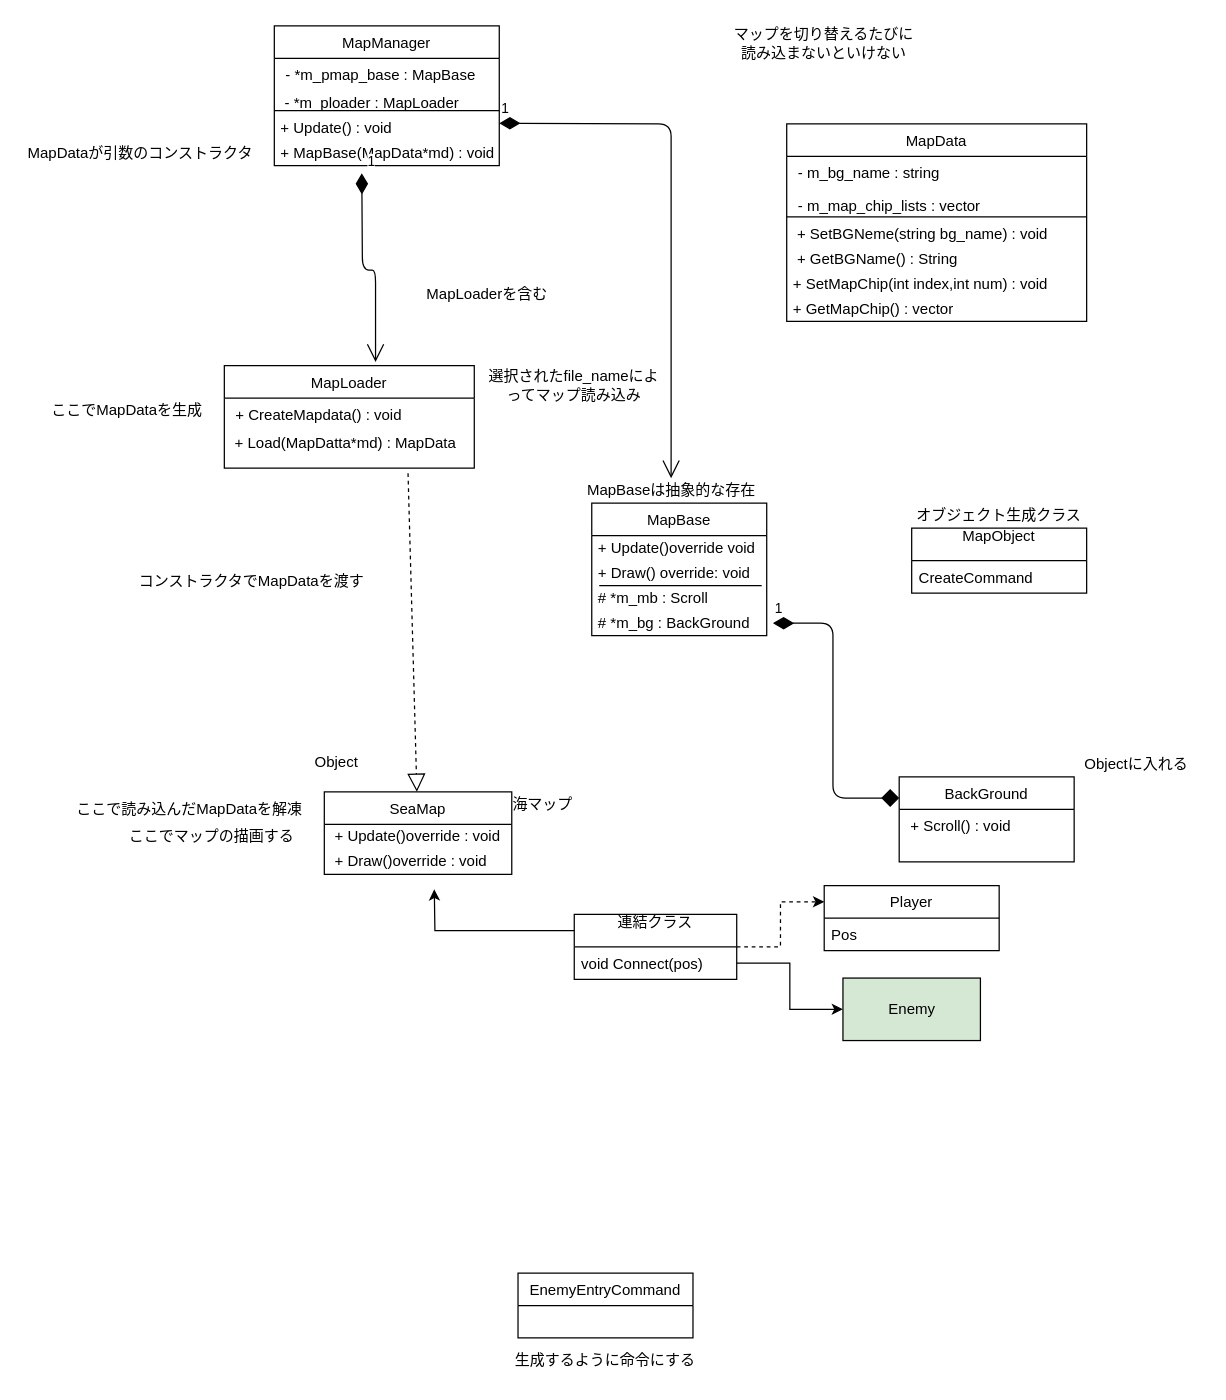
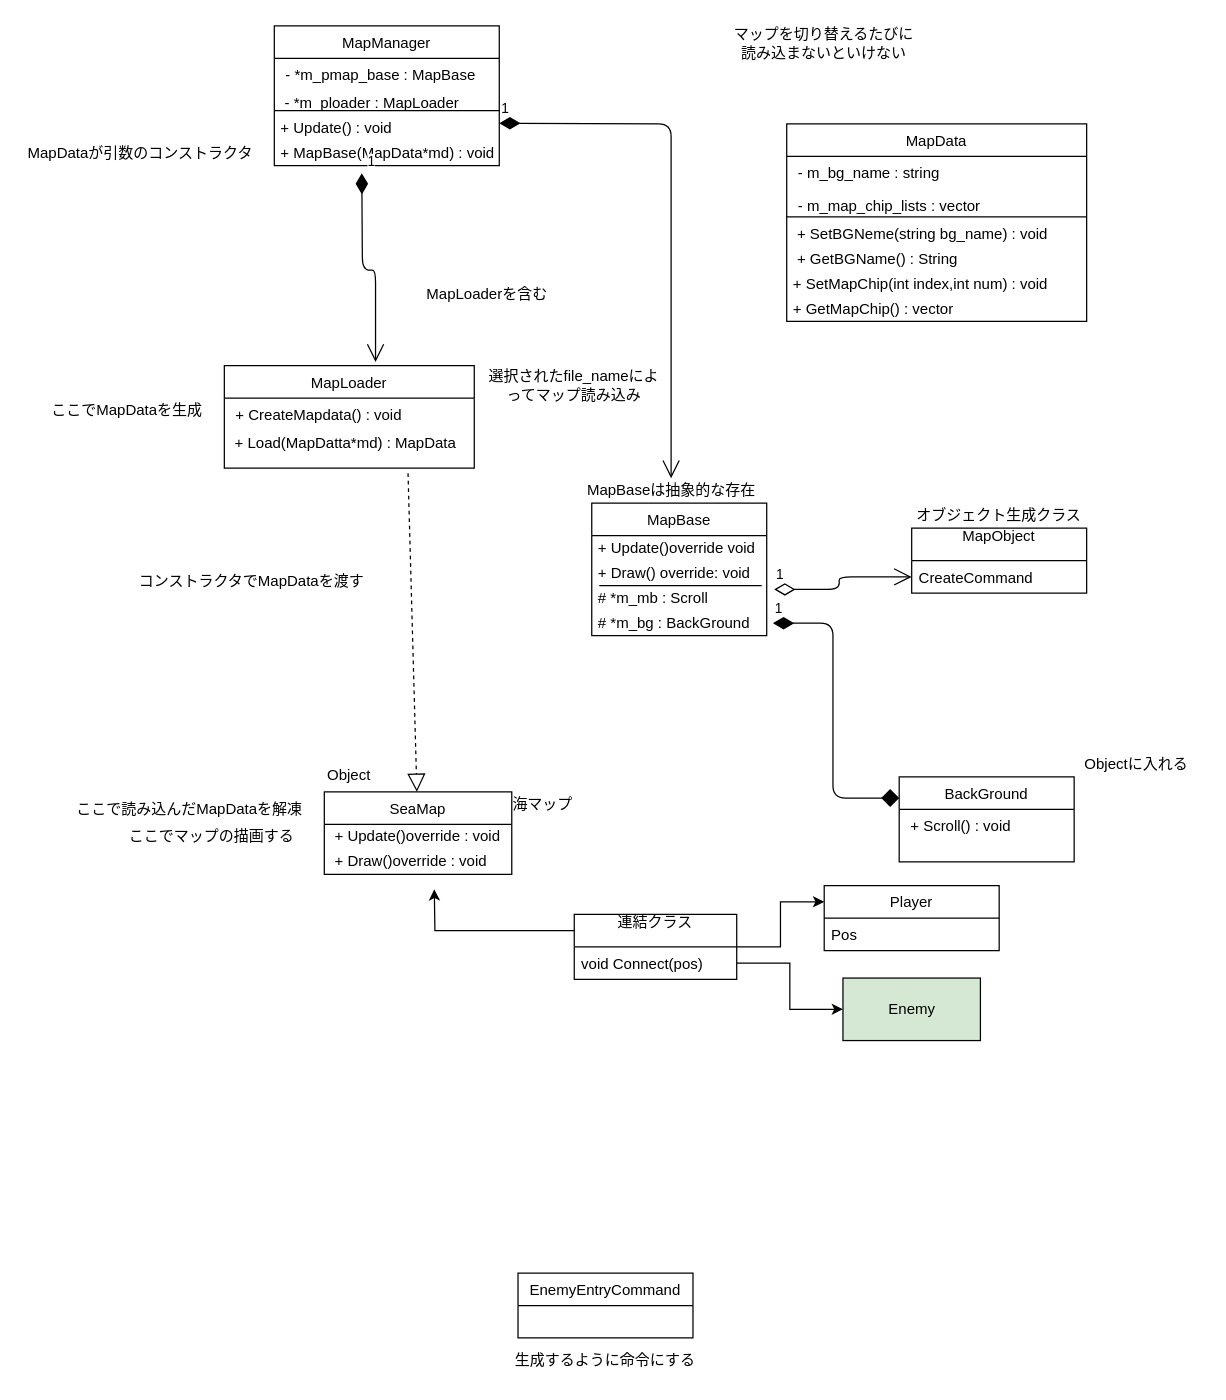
none -> (851, 577)
(337, 763) -> (349, 776)
(781, 929) -> (781, 929)
